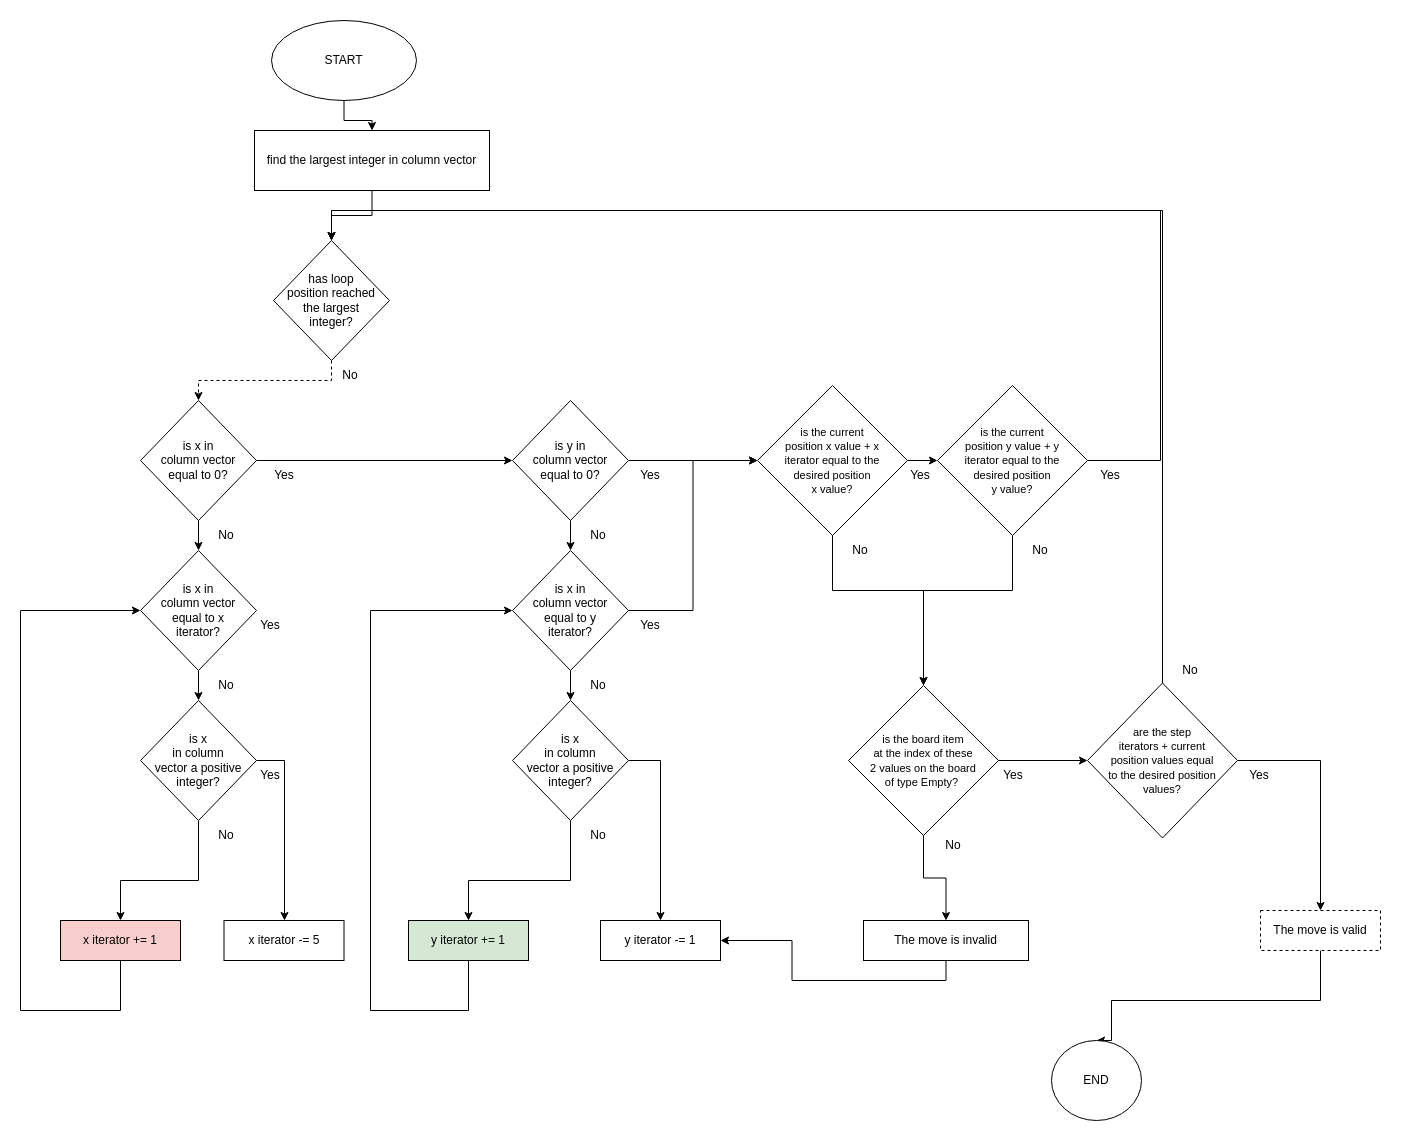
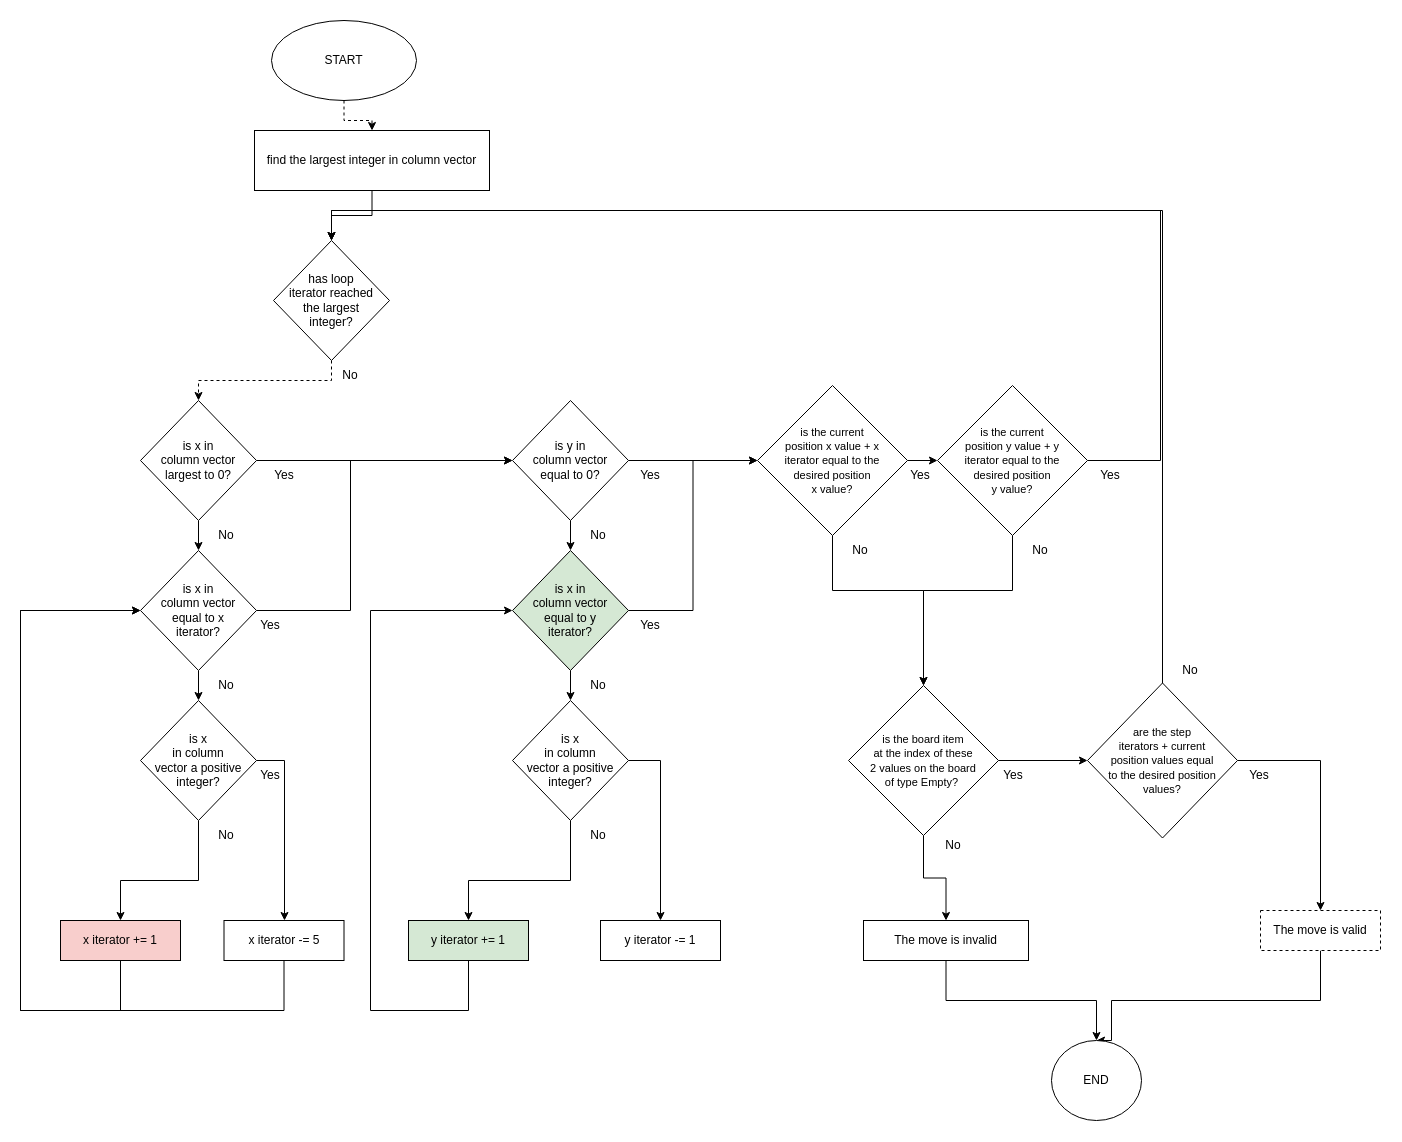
(349, 121) -> (349, 121)
(332, 301) -> (332, 301)
(199, 461) -> (199, 461)
none -> (351, 584)
(571, 611) -> (571, 611)
(818, 981) -> (1026, 1001)
none -> (228, 1011)
